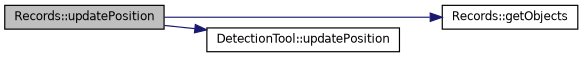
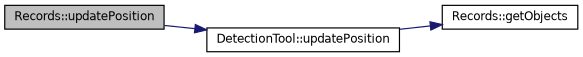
(297, 17) -> (415, 28)
